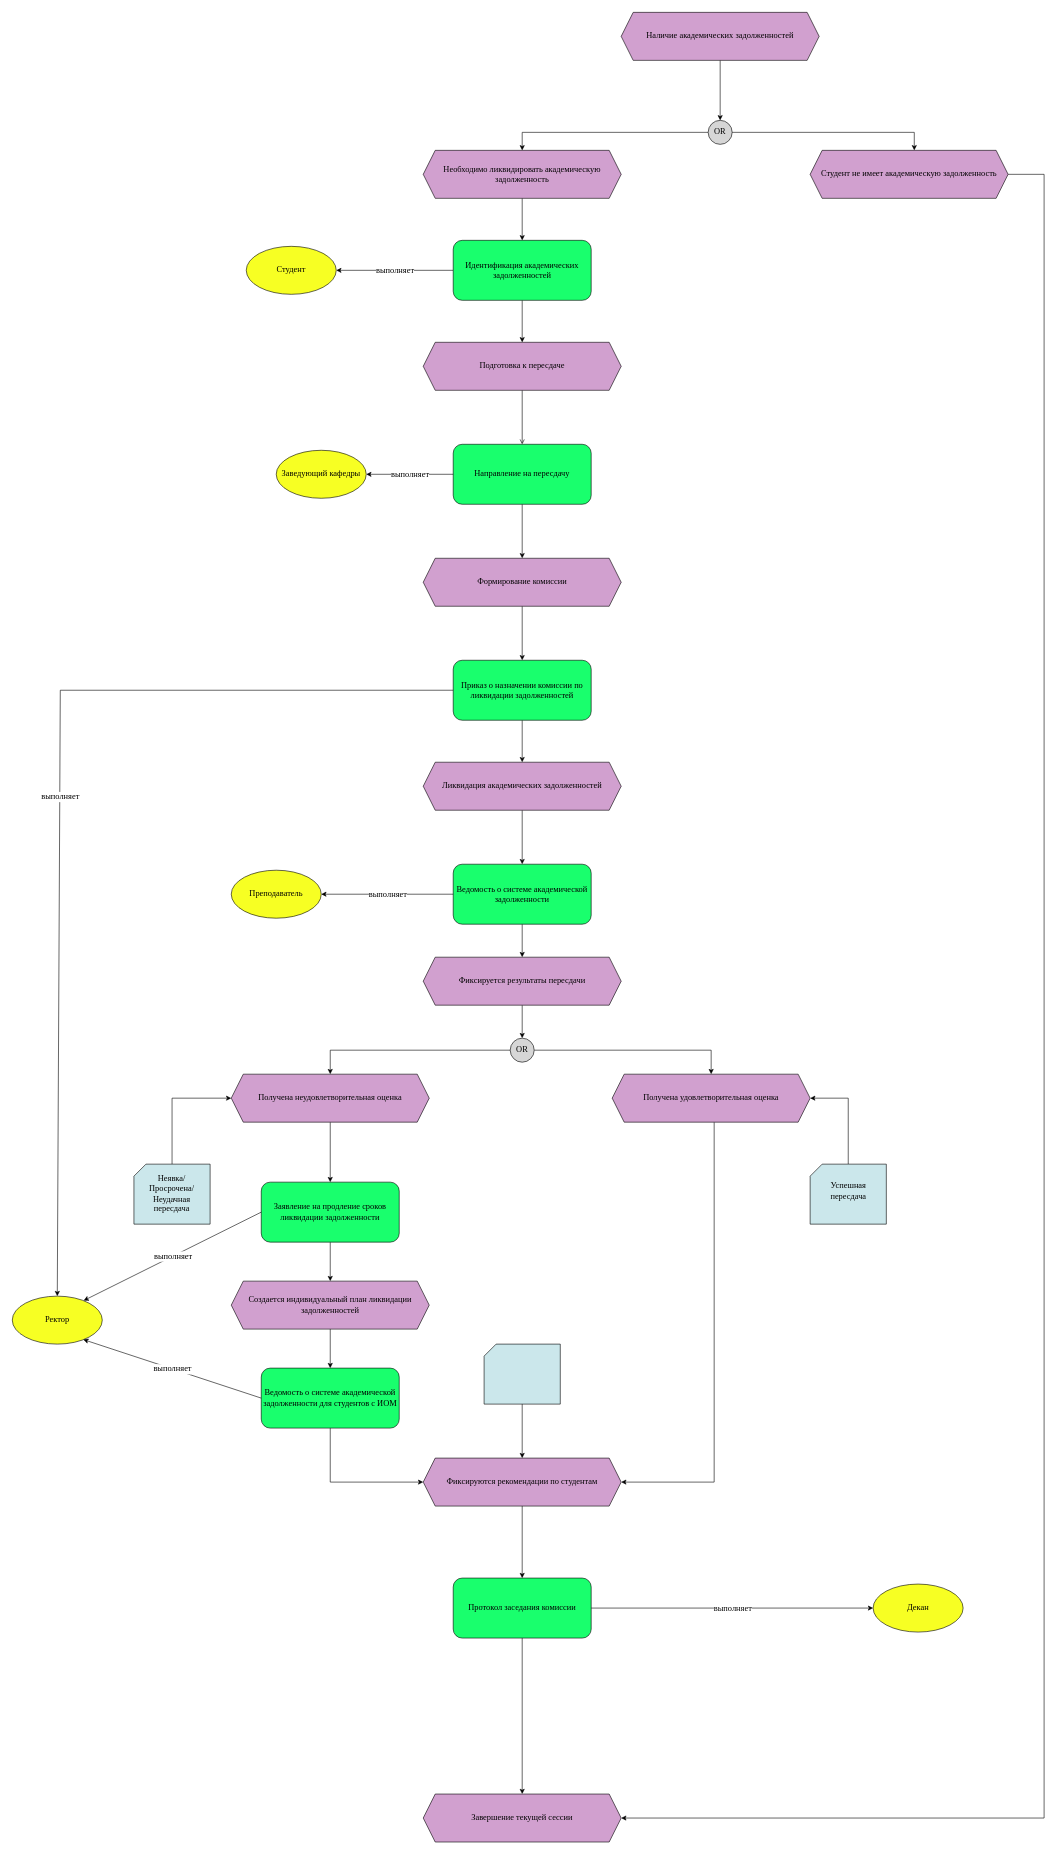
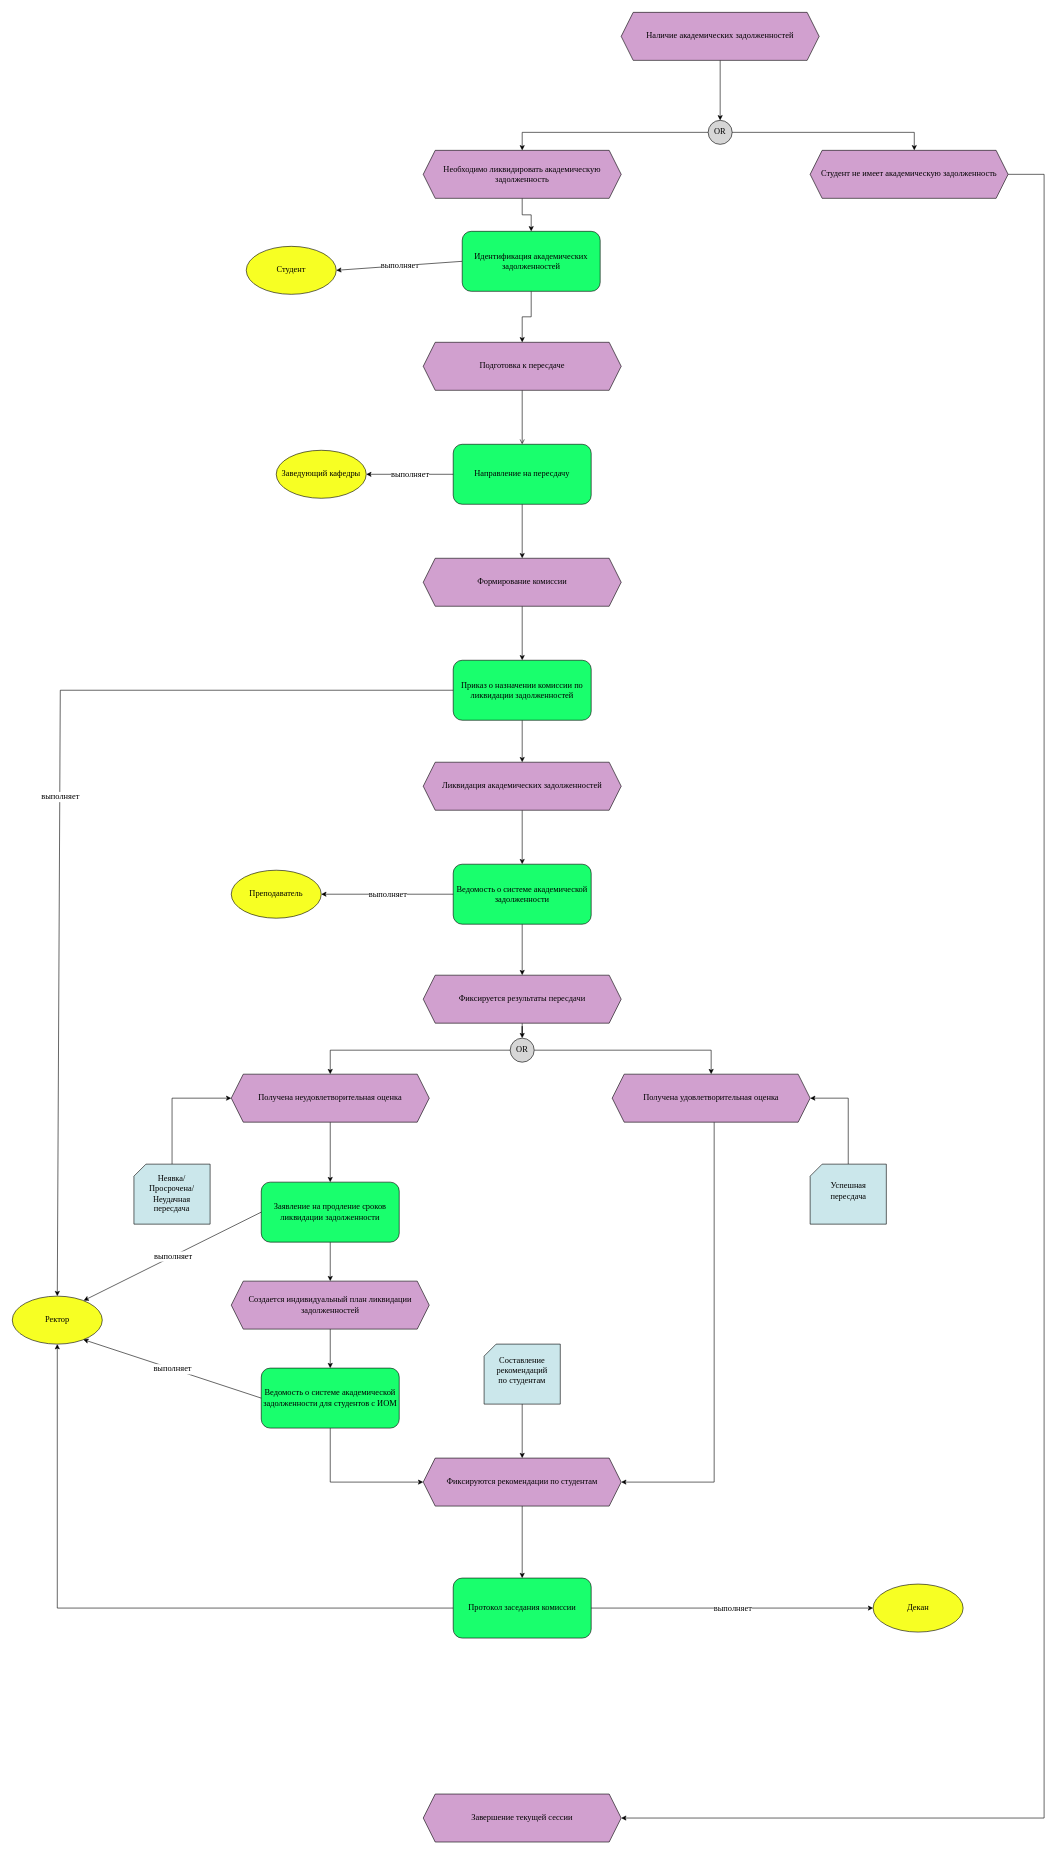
(522, 270) -> (531, 261)
(522, 981) -> (522, 999)
none -> (522, 1371)
(522, 1788) -> (57, 1608)
